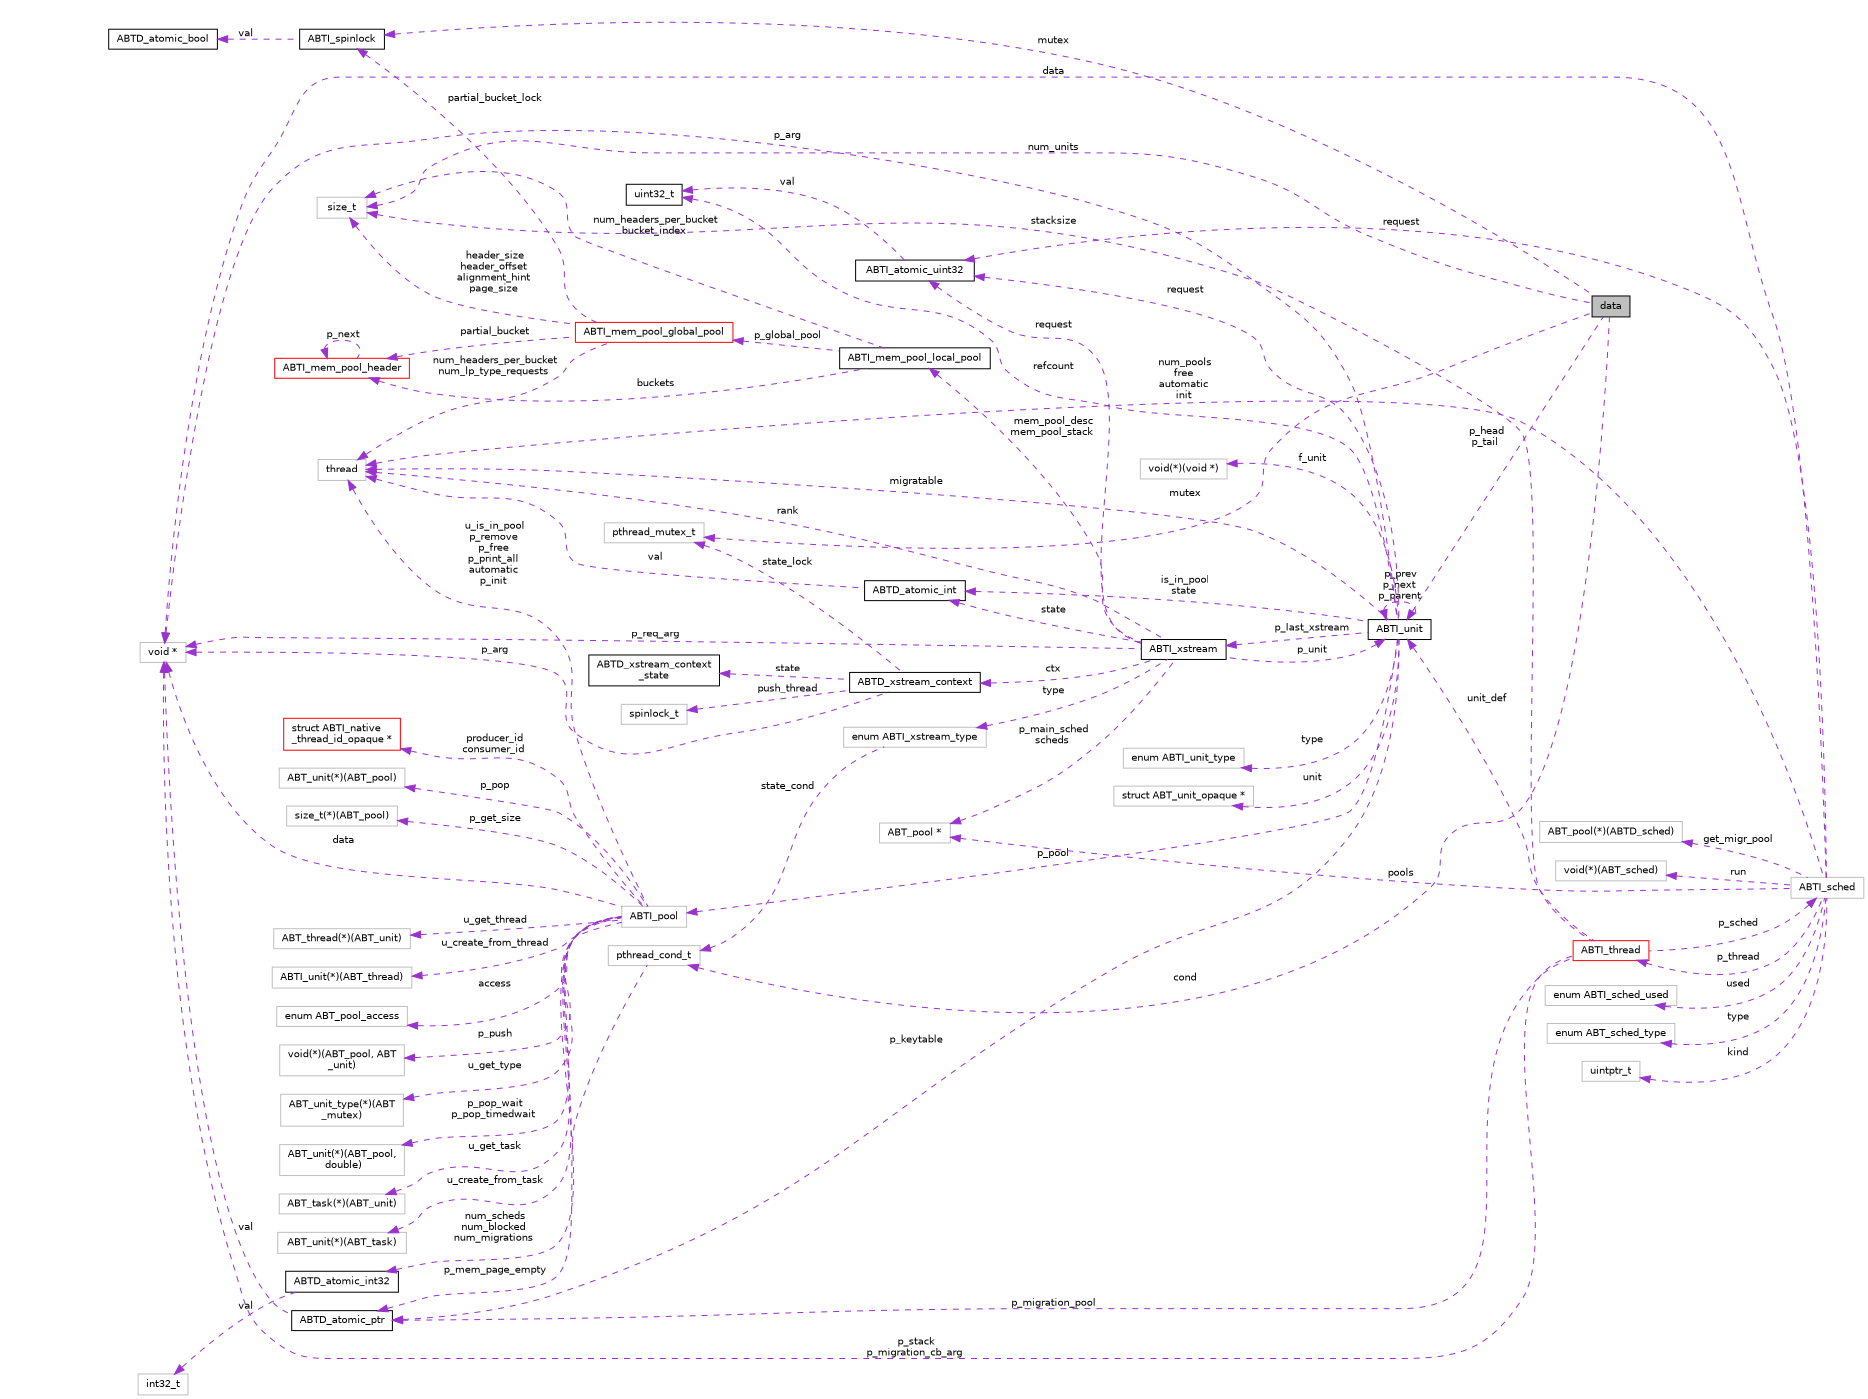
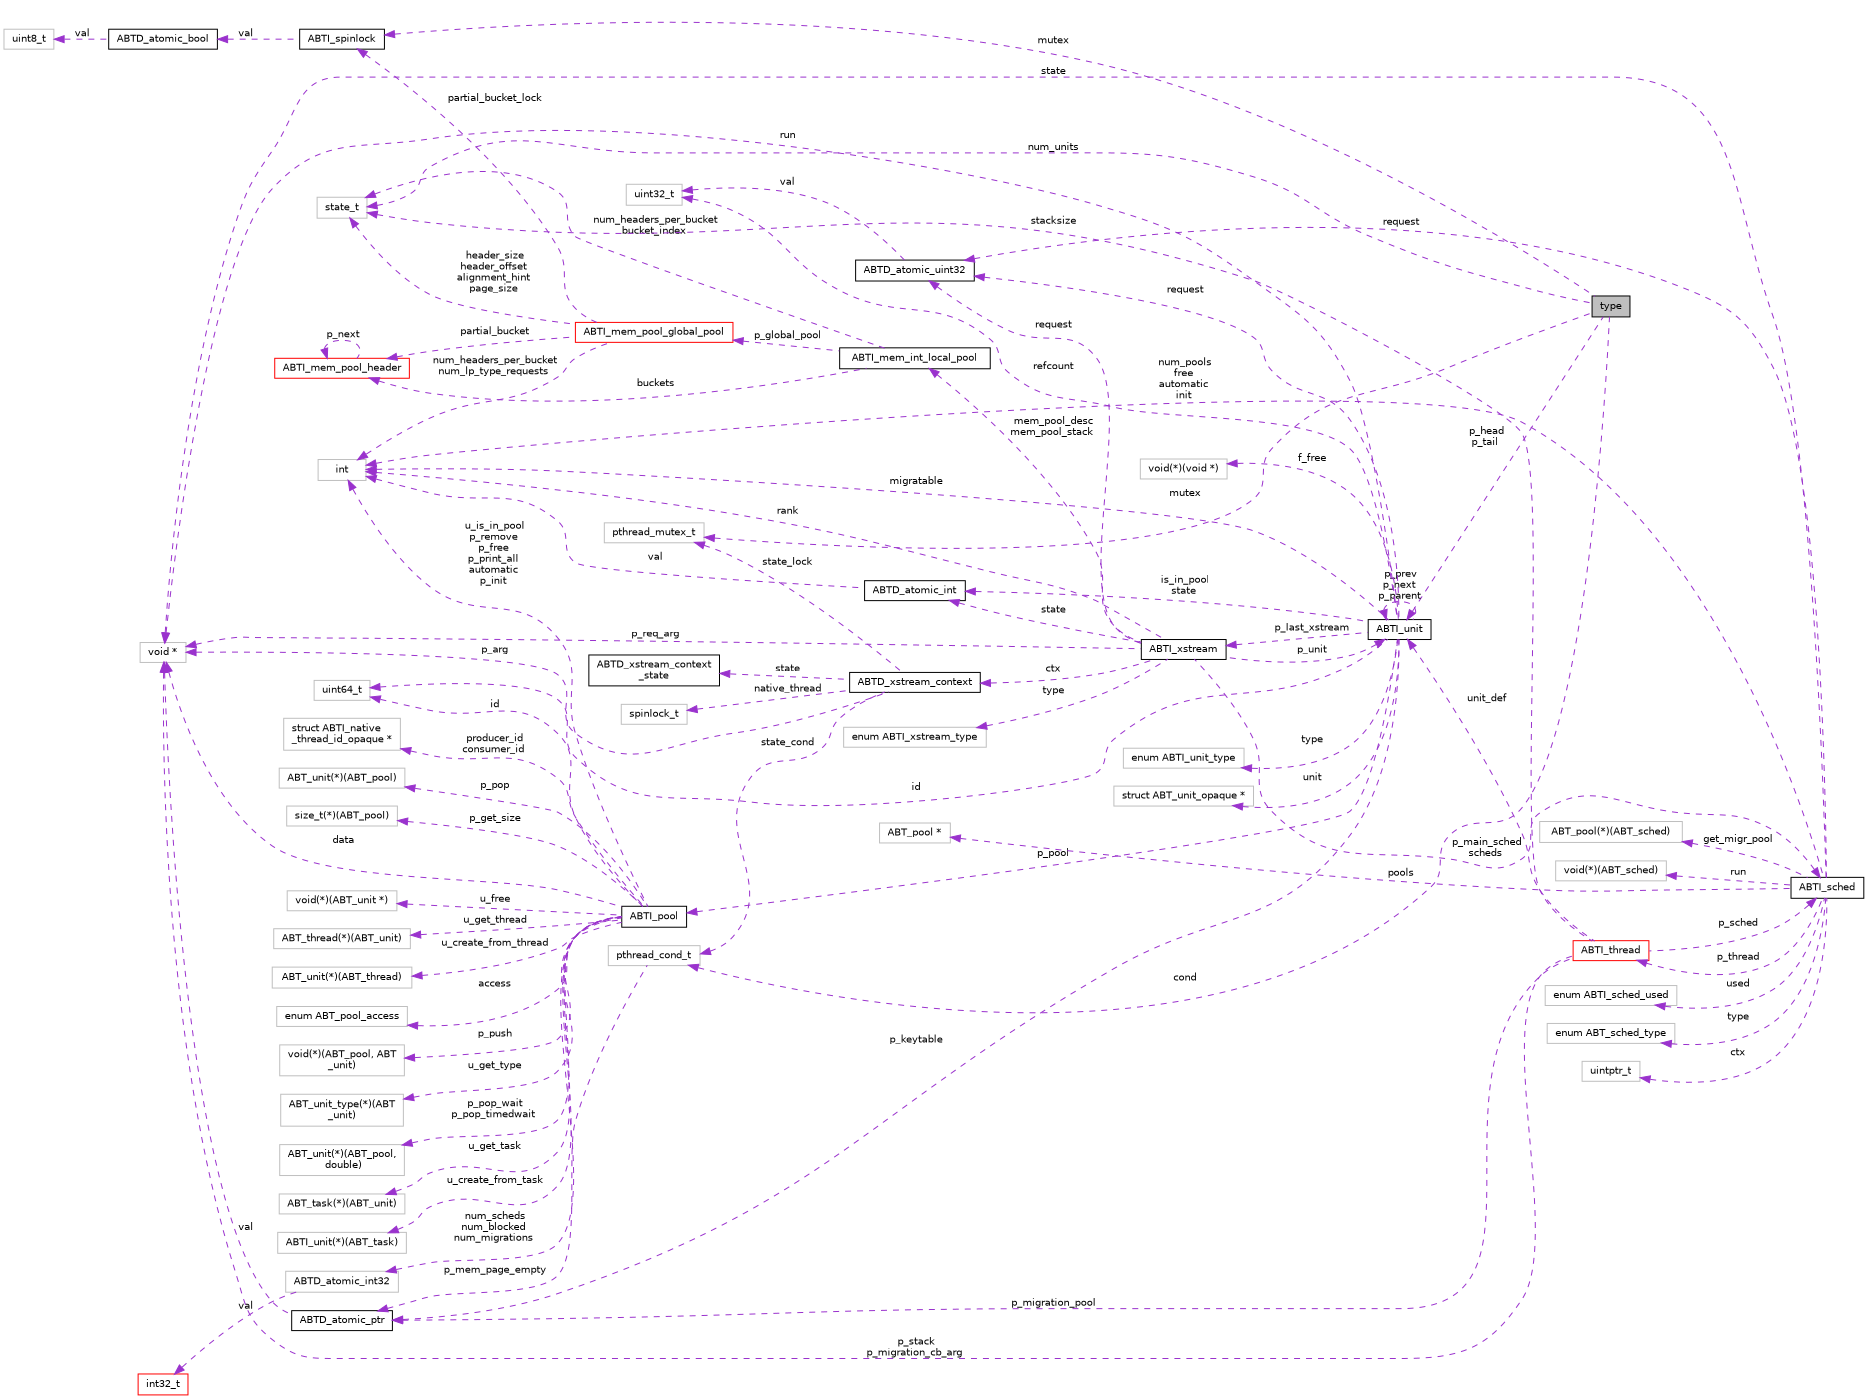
none -> (29, 39)
(1052, 72) -> (1052, 72)
(786, 135) -> (786, 135)
(654, 195) -> (654, 195)
(342, 208) -> (342, 208)
(915, 271) -> (915, 271)
(1611, 306) -> (1611, 306)
(915, 358) -> (915, 358)
(1311, 459) -> (1311, 459)
(342, 470) -> (342, 470)
(786, 689) -> (786, 689)
none -> (342, 690)
(342, 734) -> (342, 734)
(1081, 758) -> (1479, 865)
(1611, 832) -> (1611, 832)
(793, 844) -> (744, 790)
(1827, 888) -> (1827, 888)
none -> (342, 901)
(654, 917) -> (654, 917)
(342, 978) -> (342, 978)
(1737, 1053) -> (1737, 1053)
(342, 1110) -> (342, 1110)
(342, 1243) -> (342, 1243)
(342, 1282) -> (342, 1282)
(163, 1384) -> (163, 1384)
